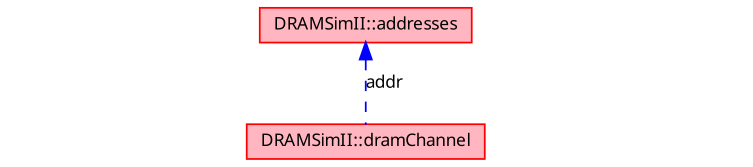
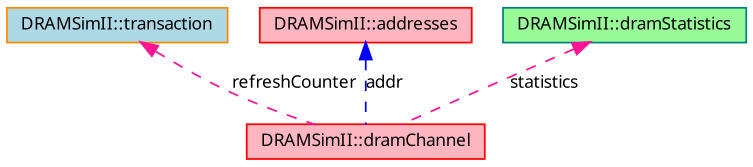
none -> (117, 25)
none -> (625, 25)
